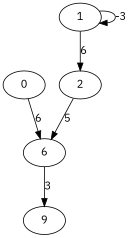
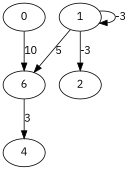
(84, 51) -> (86, 51)
(64, 115) -> (55, 48)
(39, 119) -> (31, 51)
(44, 221) -> (24, 153)
